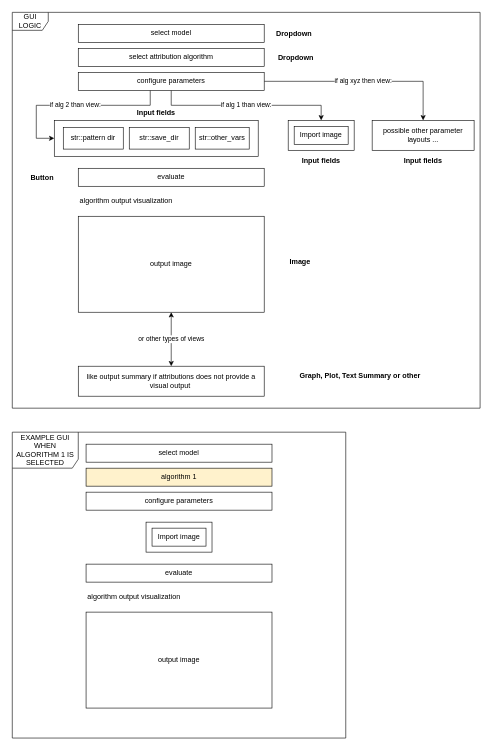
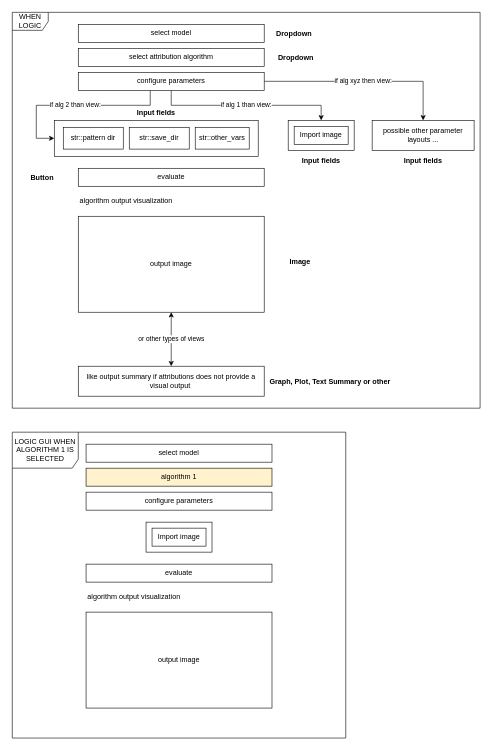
(30, 21) -> (30, 21)
(360, 375) -> (330, 381)
(45, 450) -> (45, 450)
